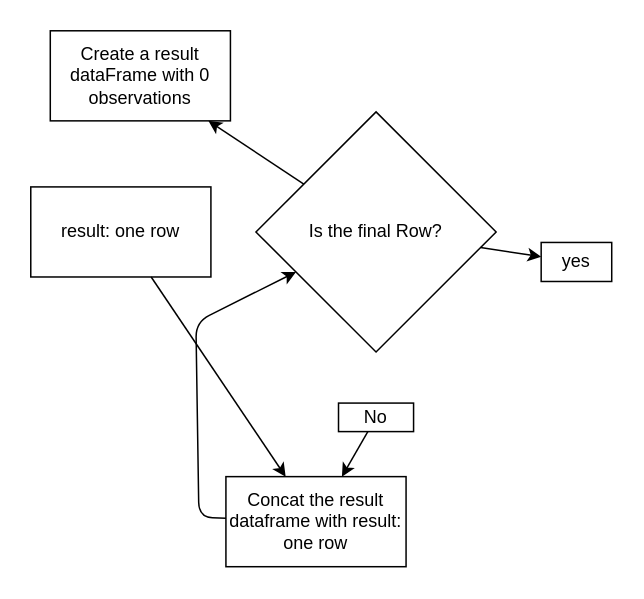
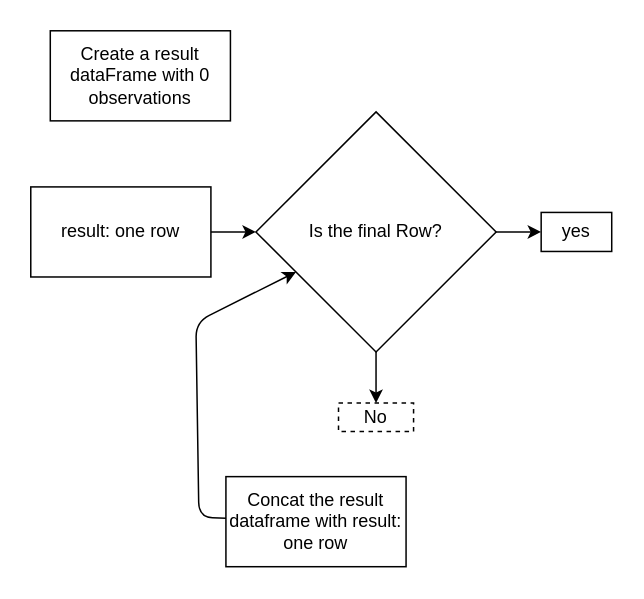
(260, 155) -> (376, 373)
(576, 262) -> (576, 232)
(238, 406) -> (228, 232)
(376, 417) -> (376, 417)
(357, 450) -> none
